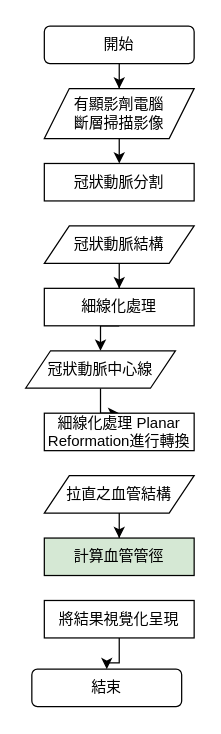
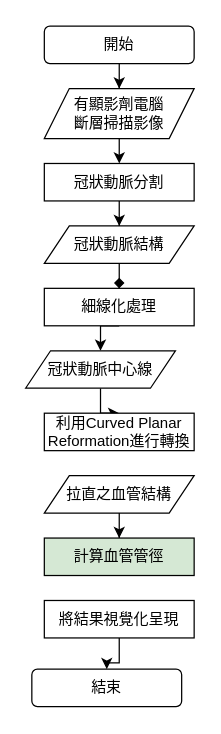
none -> (119, 218)
(119, 278) -> (119, 277)
(119, 432) -> (119, 432)
